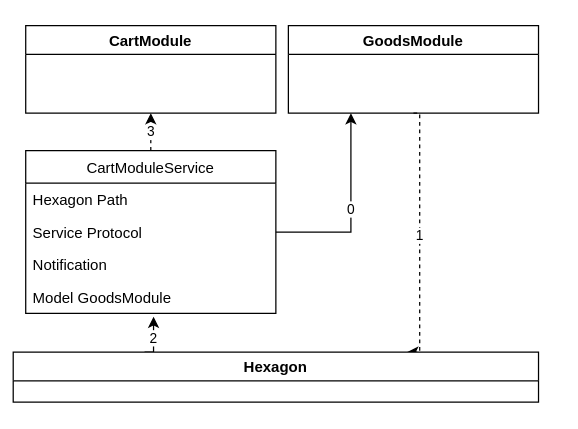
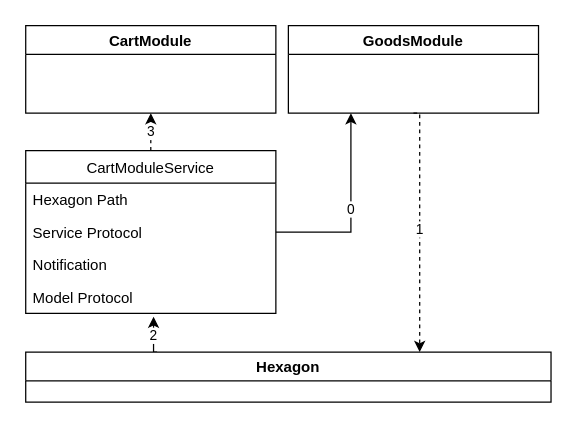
(98, 298) -> (85, 298)
(276, 377) -> (288, 377)
